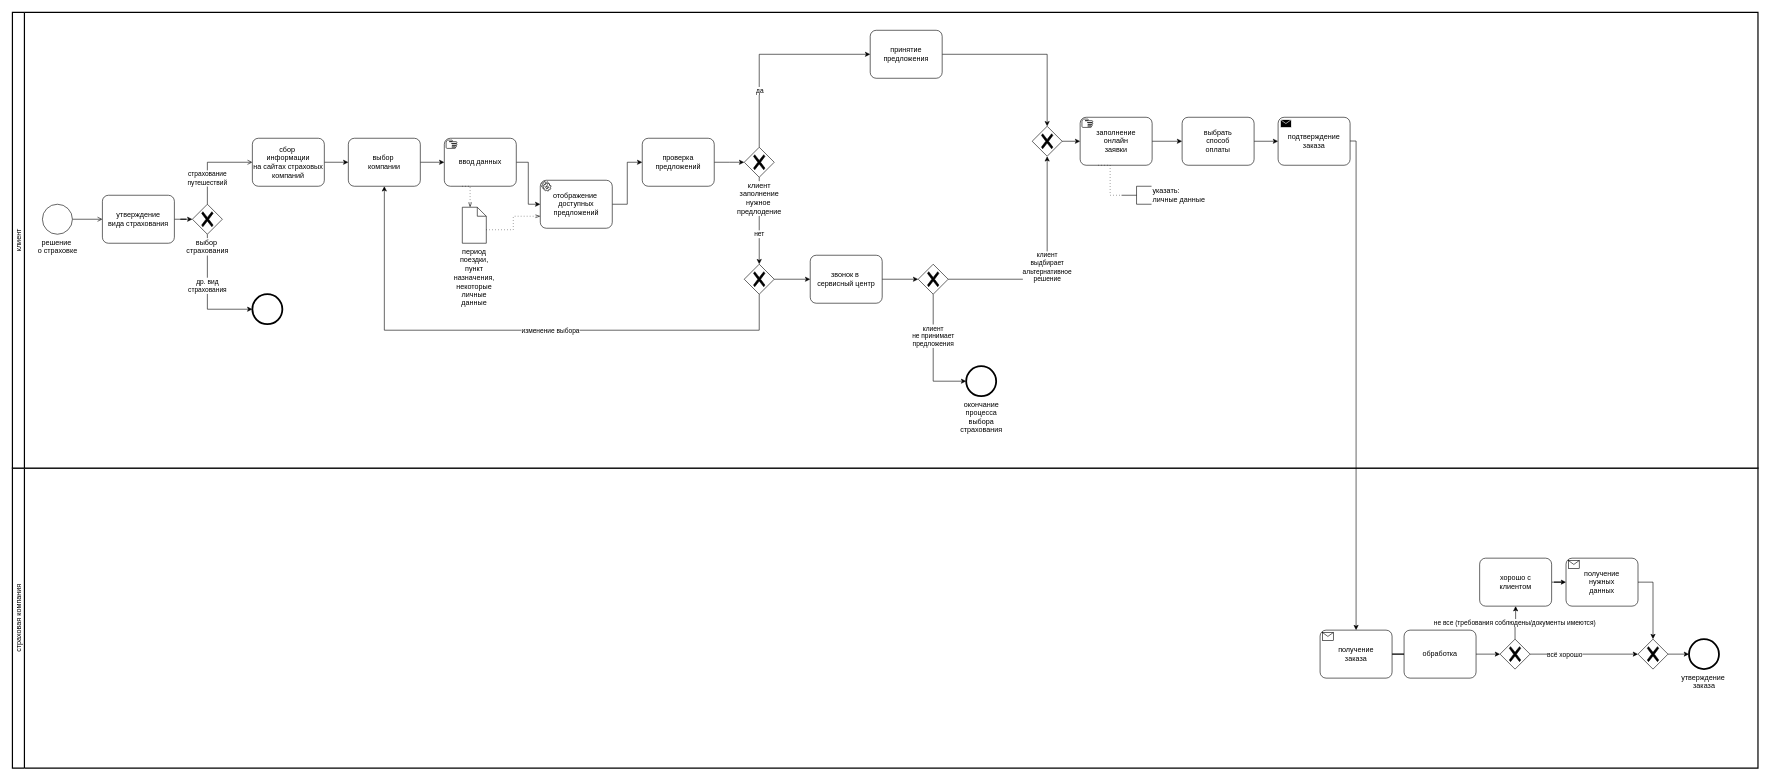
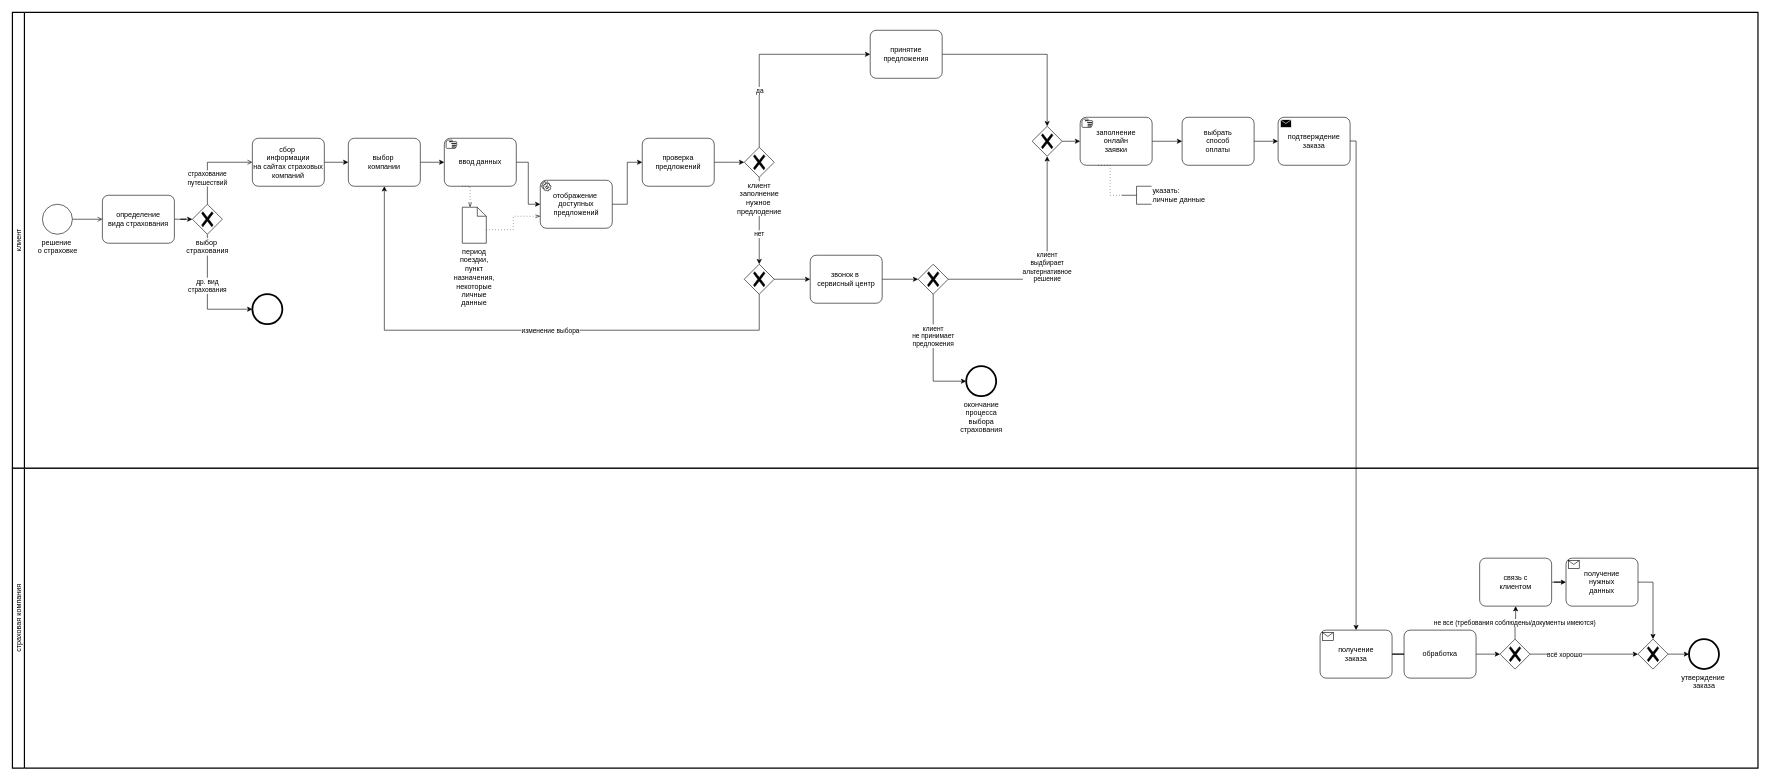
(138, 219) -> (138, 219)
(1516, 582) -> (1516, 582)
